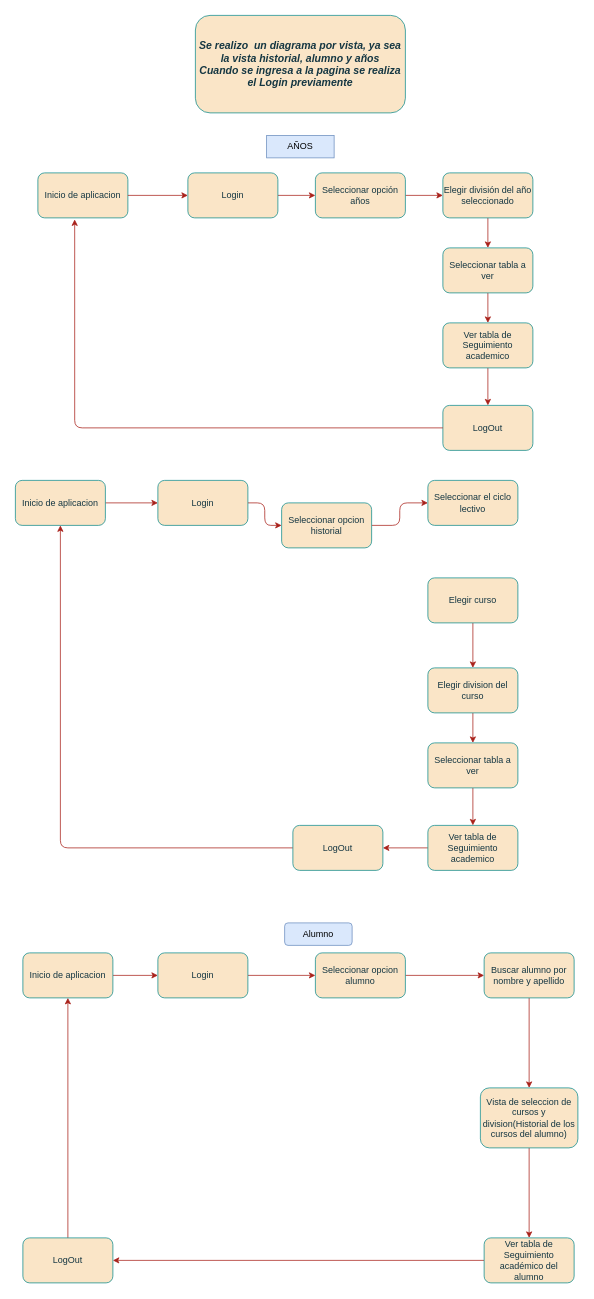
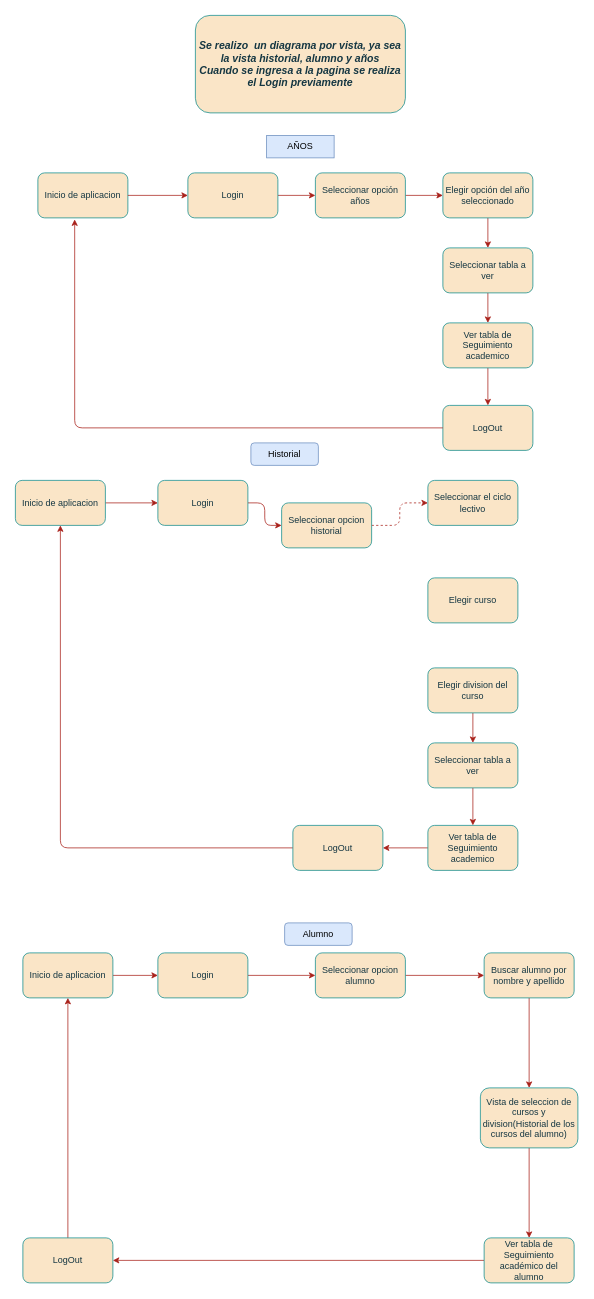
(488, 195) -> (488, 195)
none -> (285, 454)
(400, 517) -> (400, 517)
(473, 661) -> none
